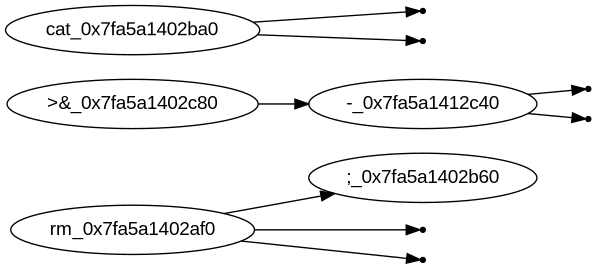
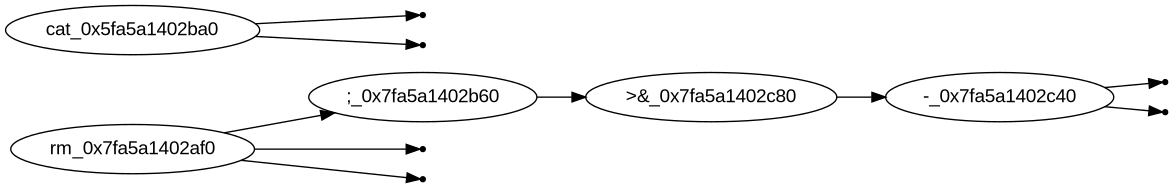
(133, 30) -> (133, 30)
none -> (554, 97)
(423, 104) -> (1000, 97)
